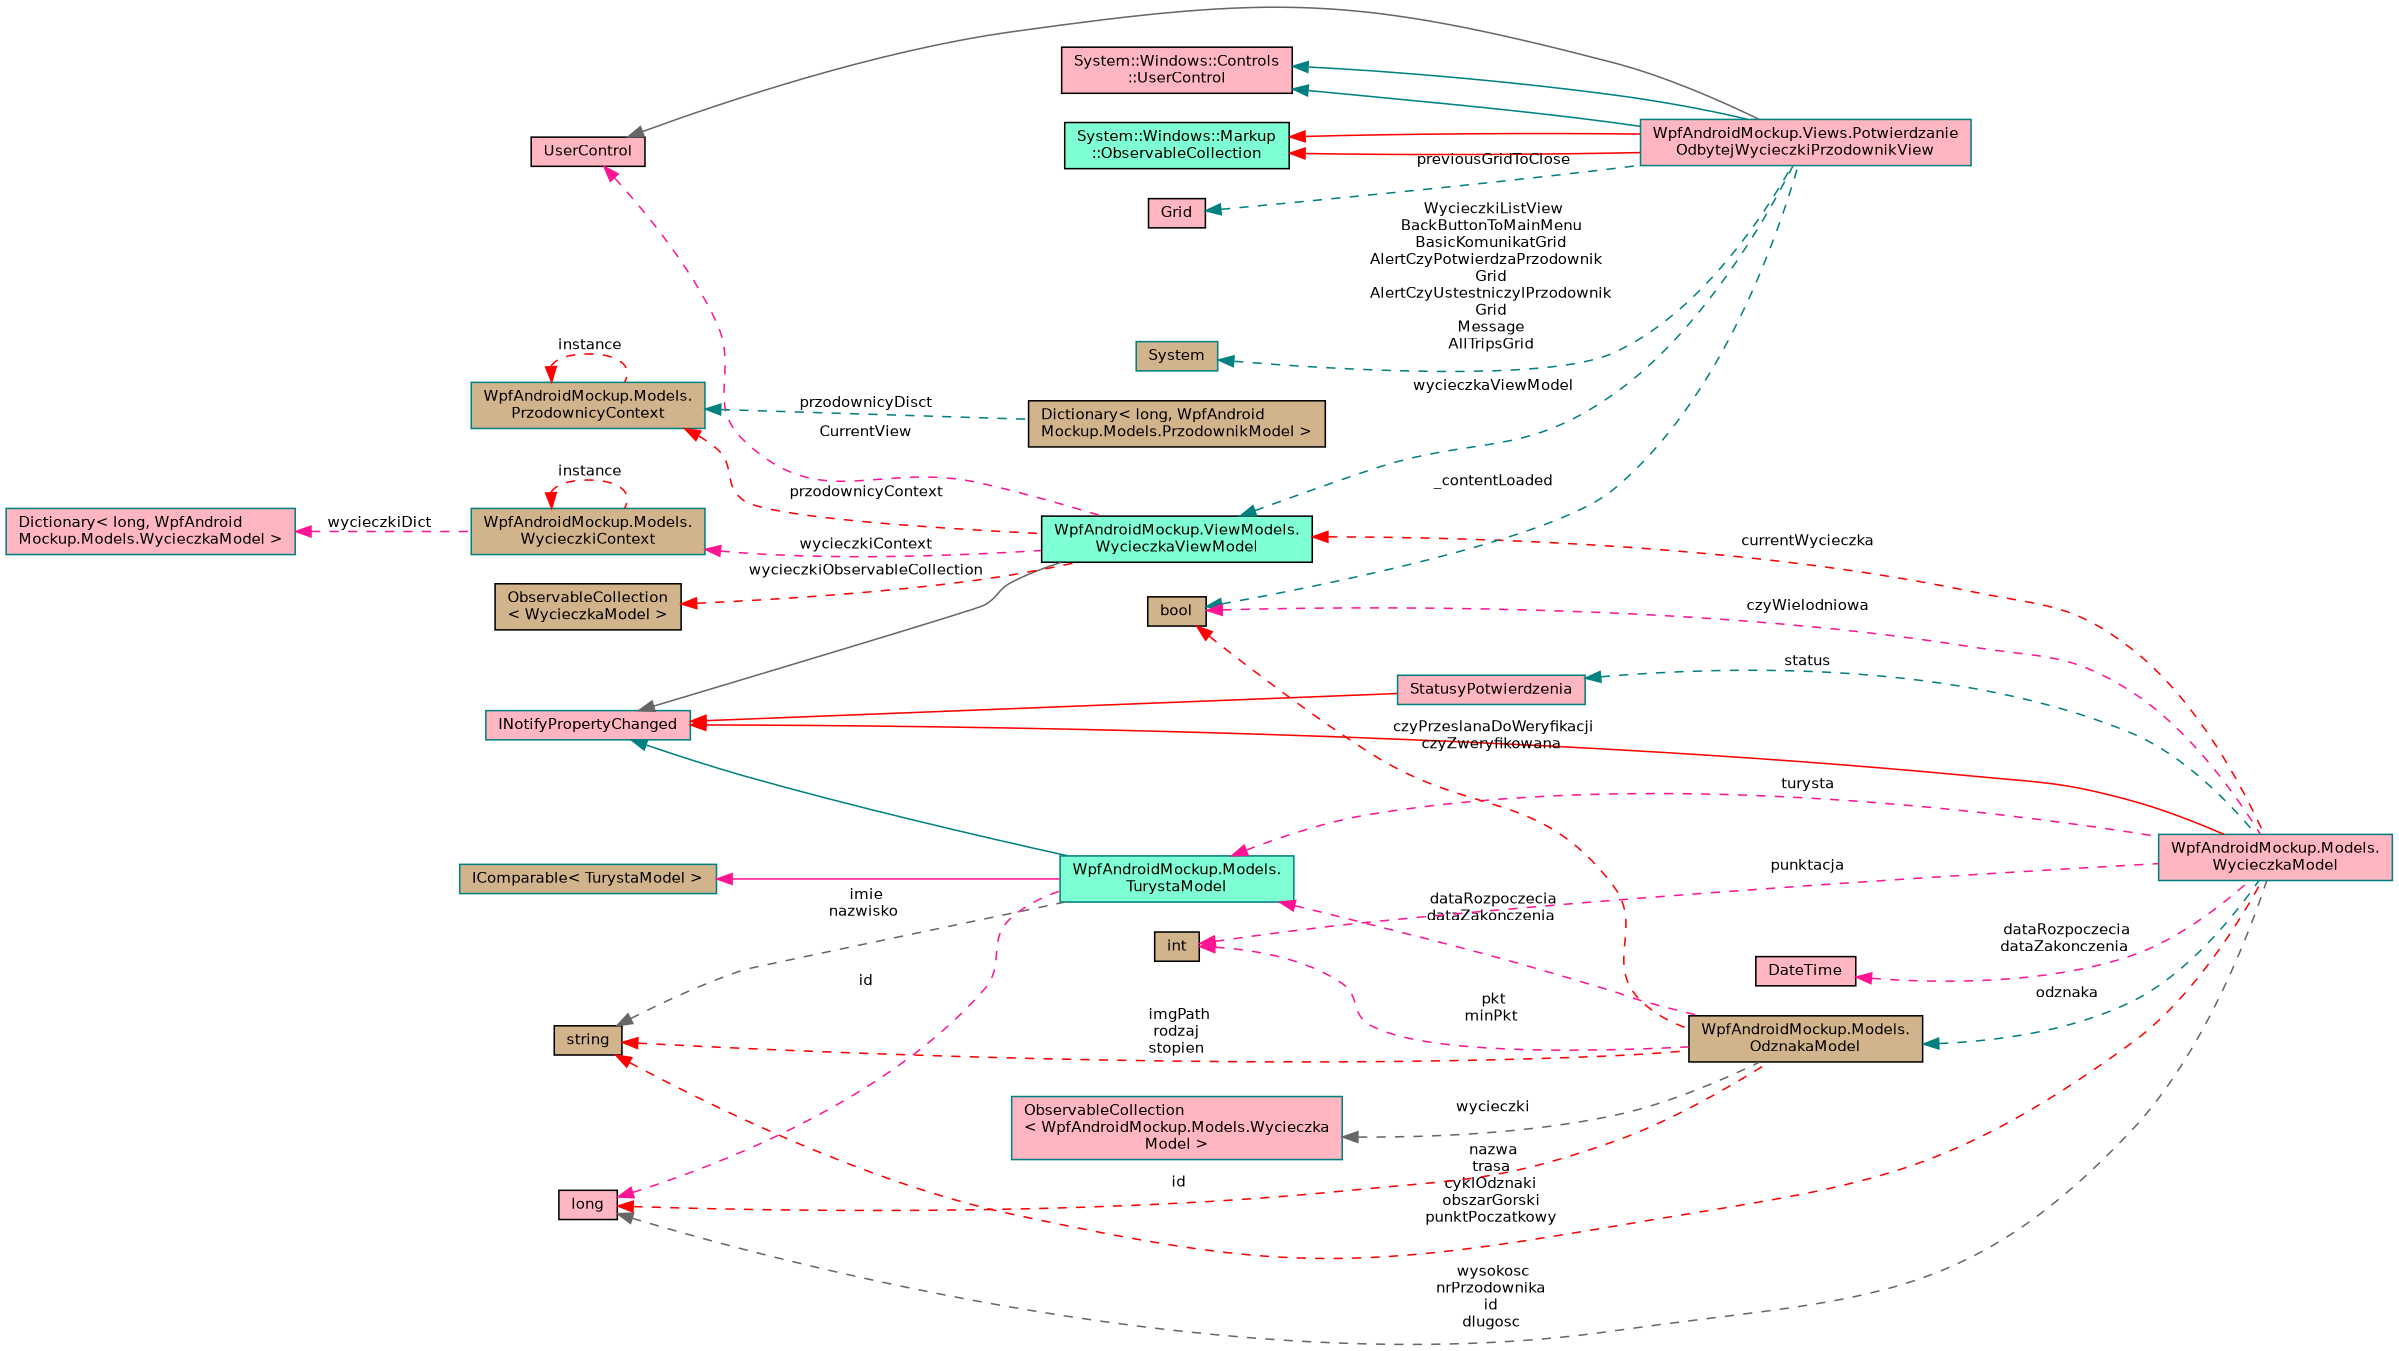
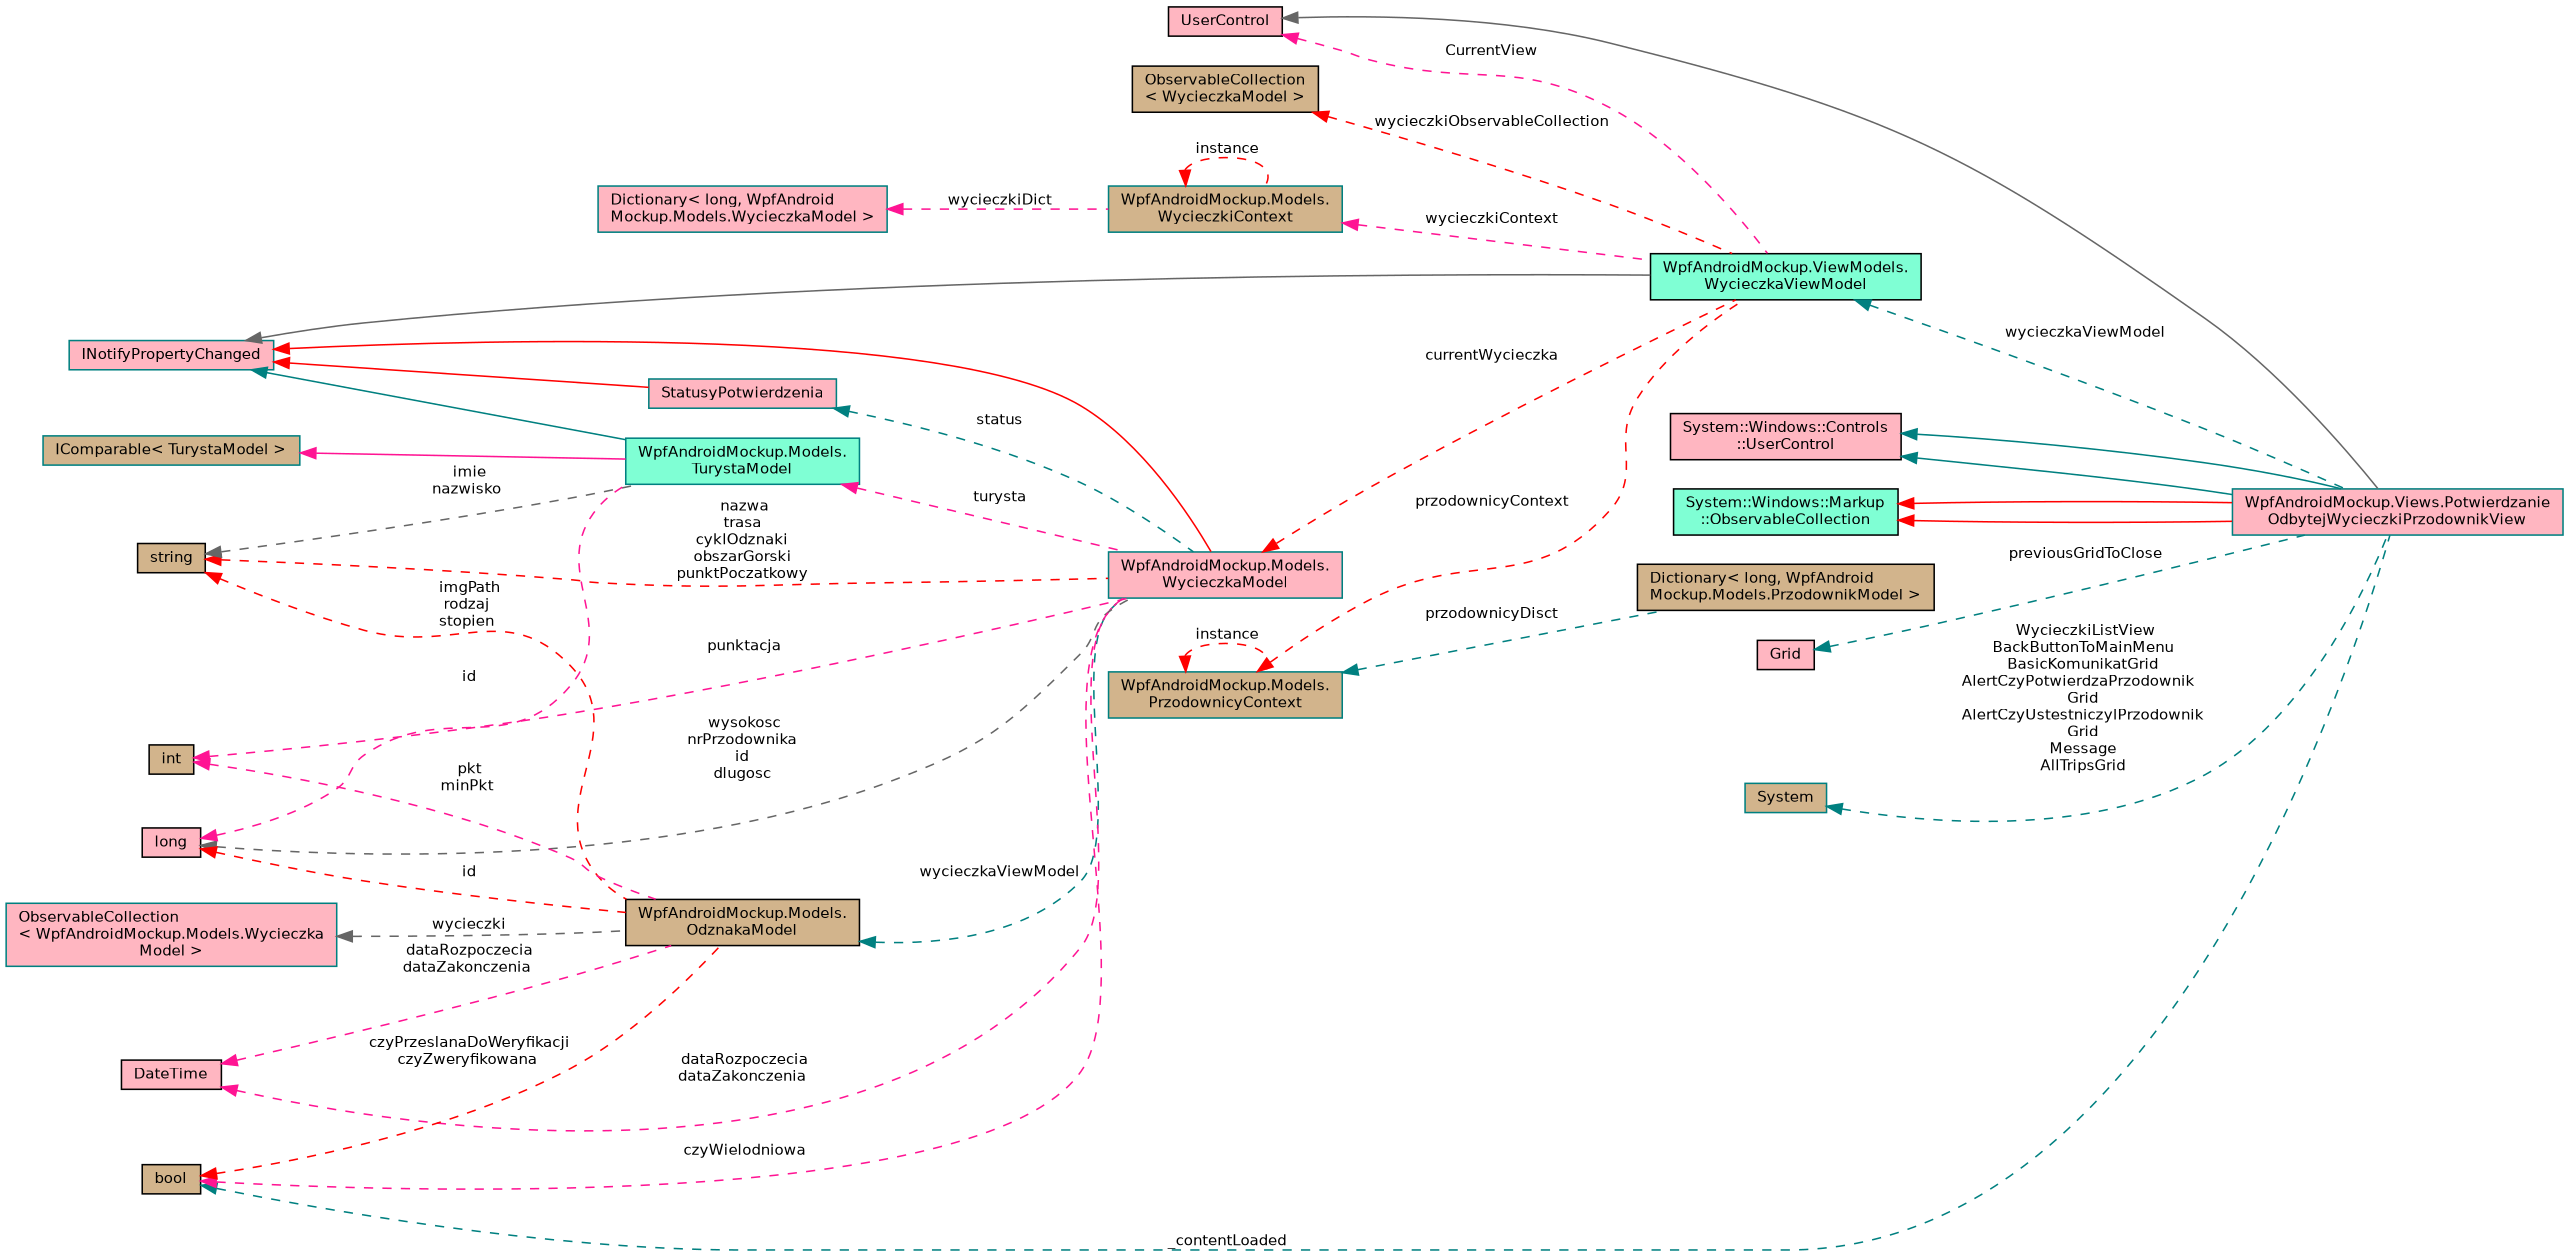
(1851, 571) -> (1503, 416)
(1498, 958) -> (455, 1007)
(2065, 994) -> (998, 873)
